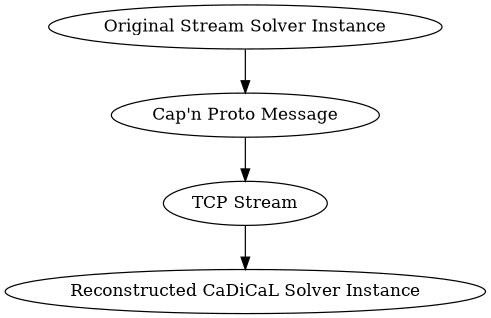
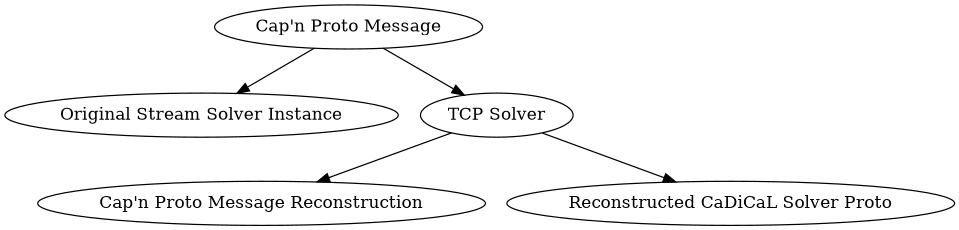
(245, 65) -> (281, 68)
(245, 203) -> (497, 115)
none -> (262, 203)
(245, 292) -> (731, 203)
